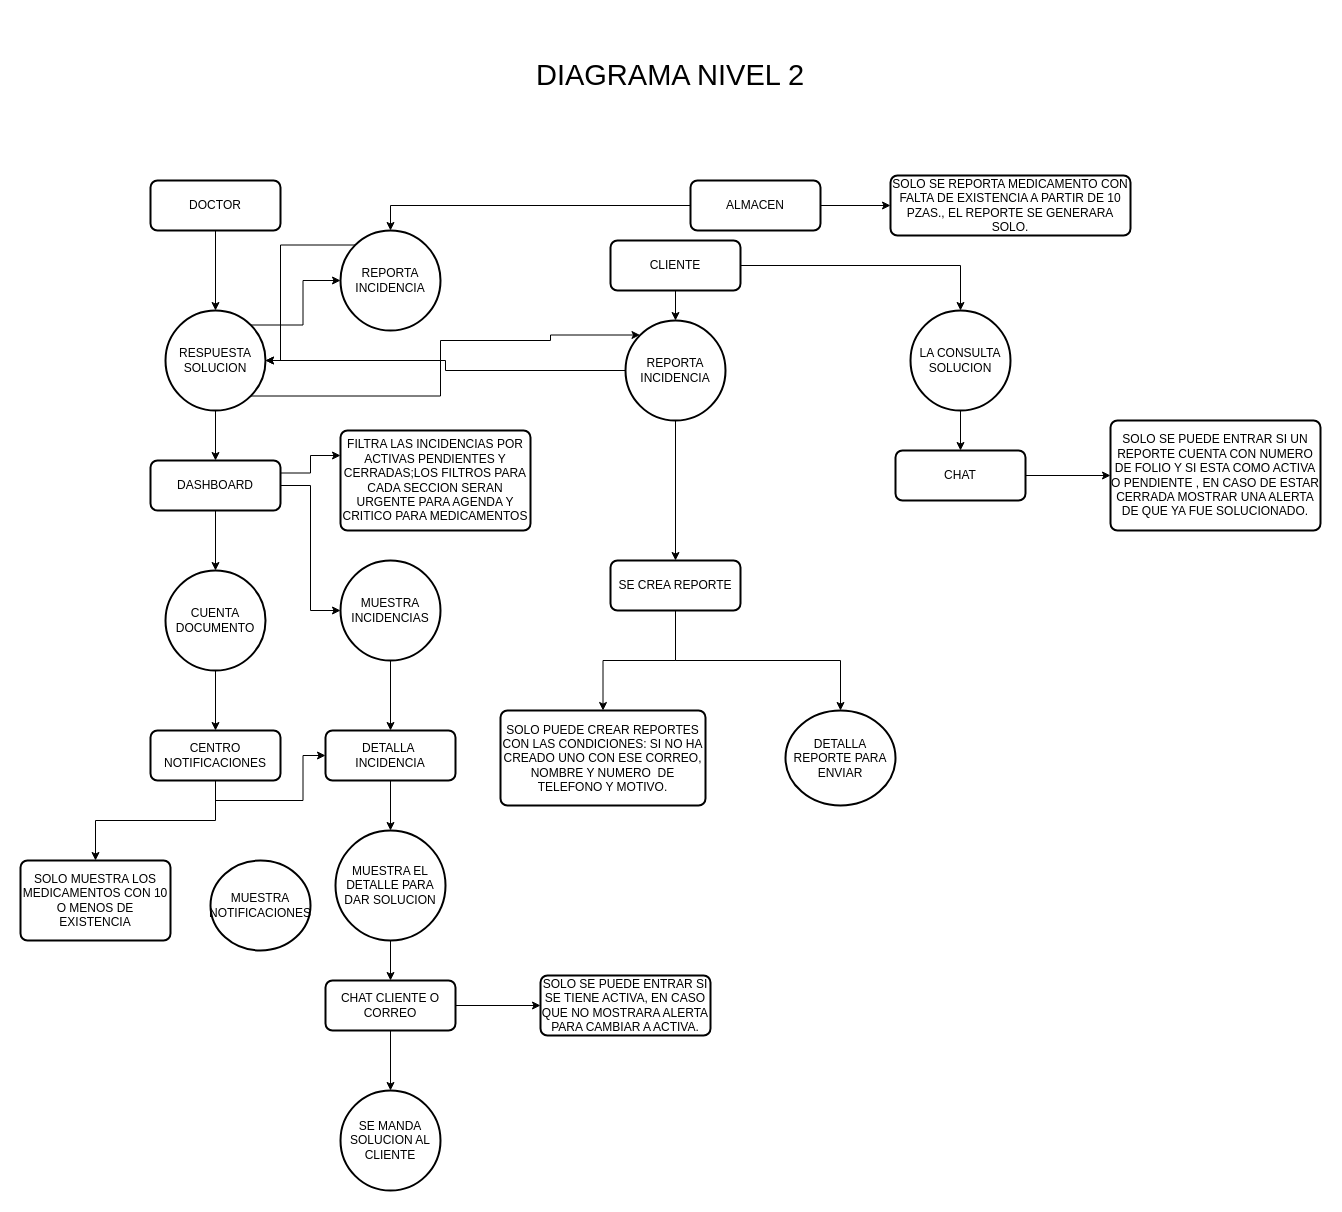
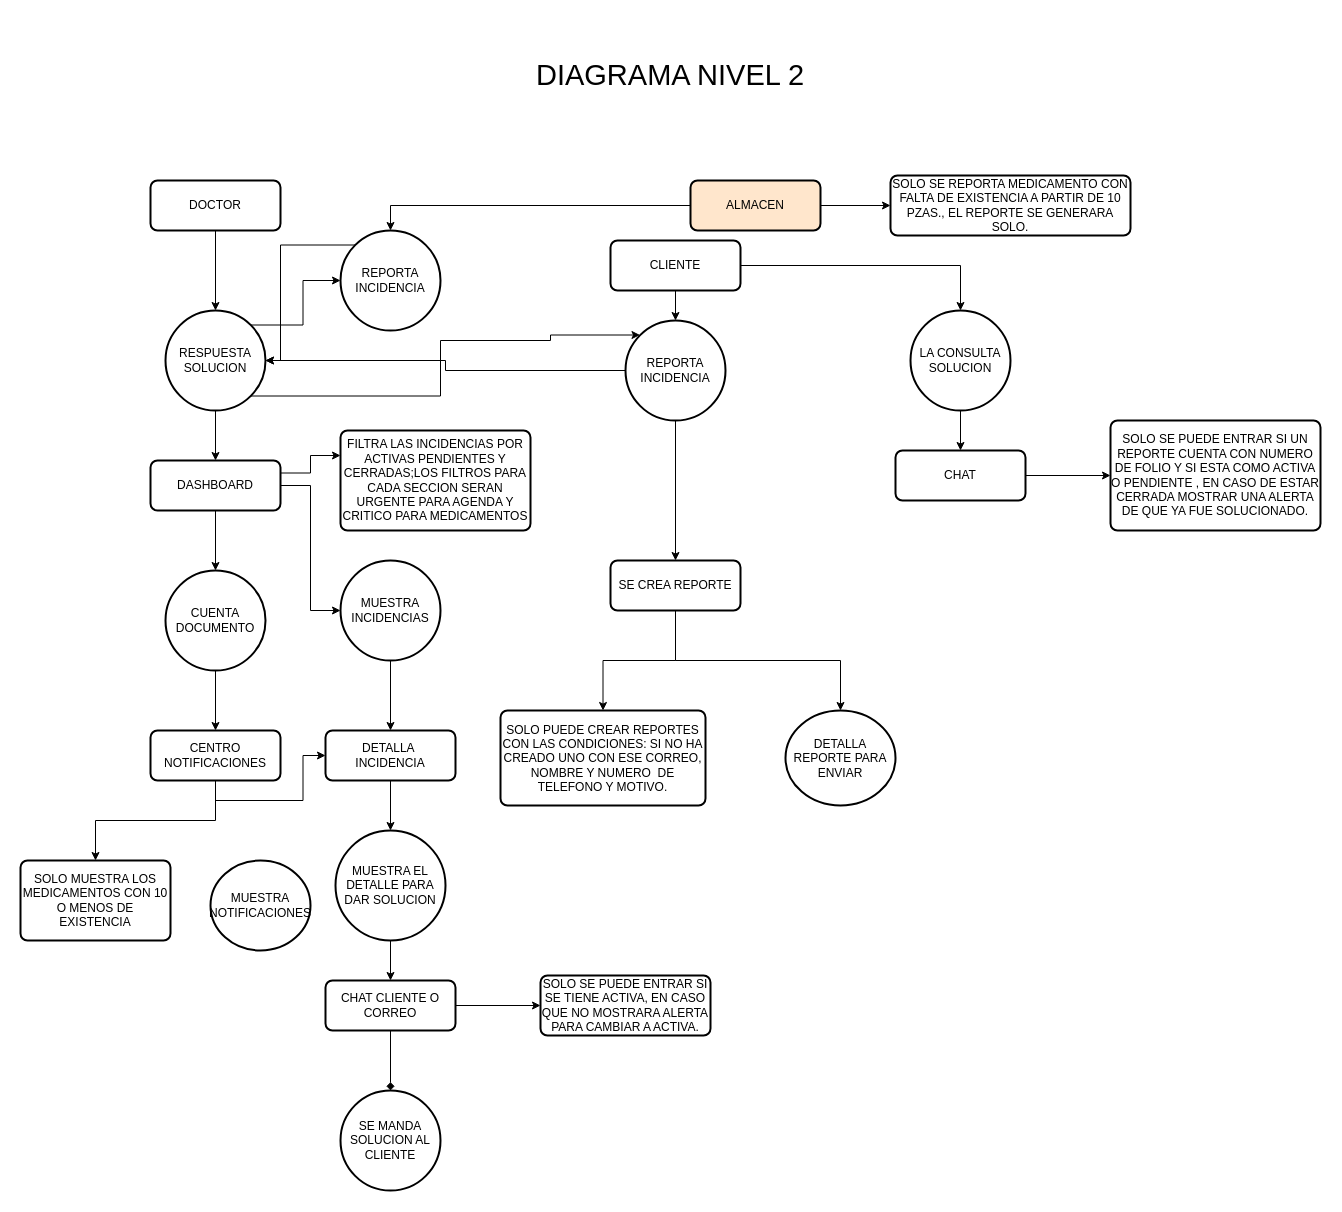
(756, 206) -> (756, 206)
(391, 1082) -> (391, 1082)
